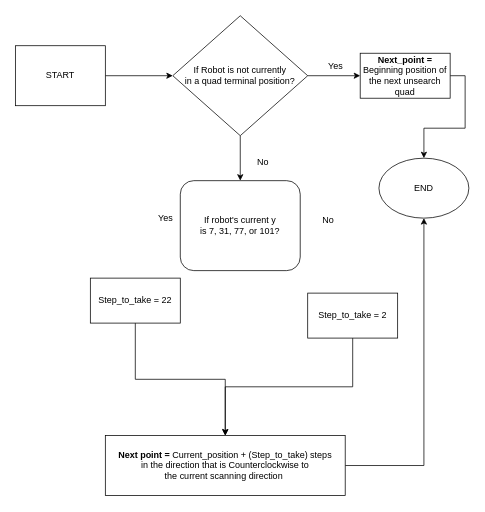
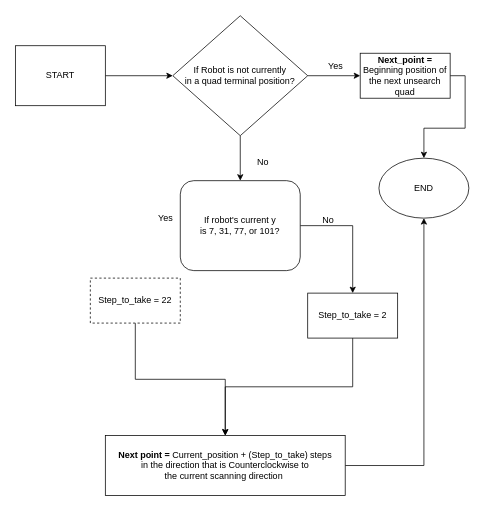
none -> (353, 230)
(135, 300) -> (135, 300)
